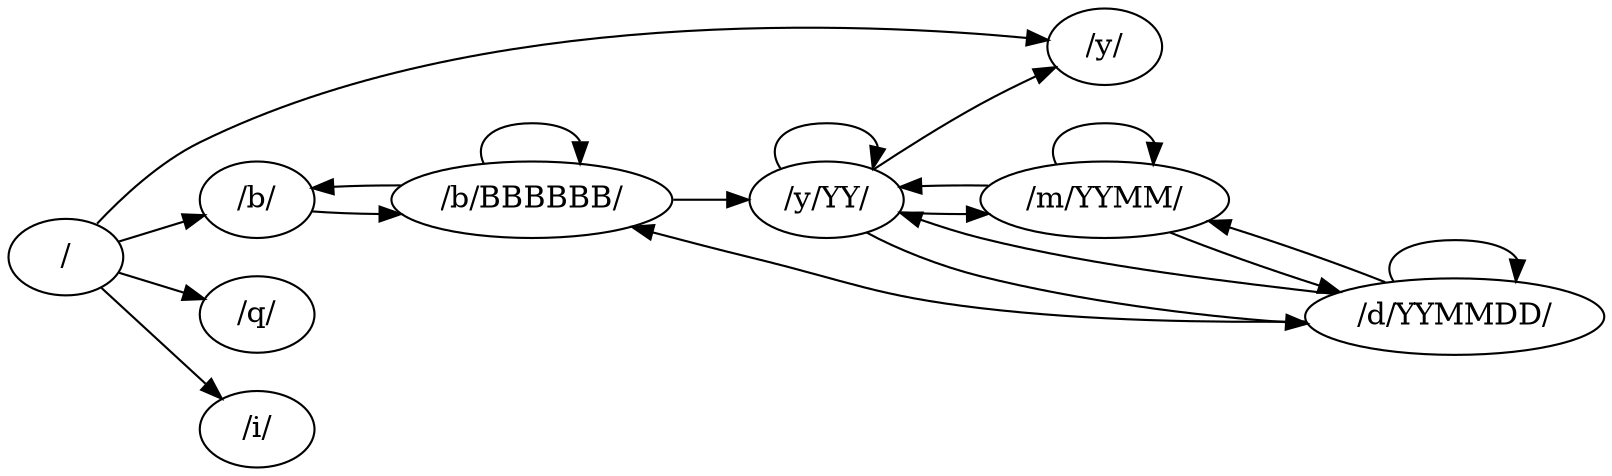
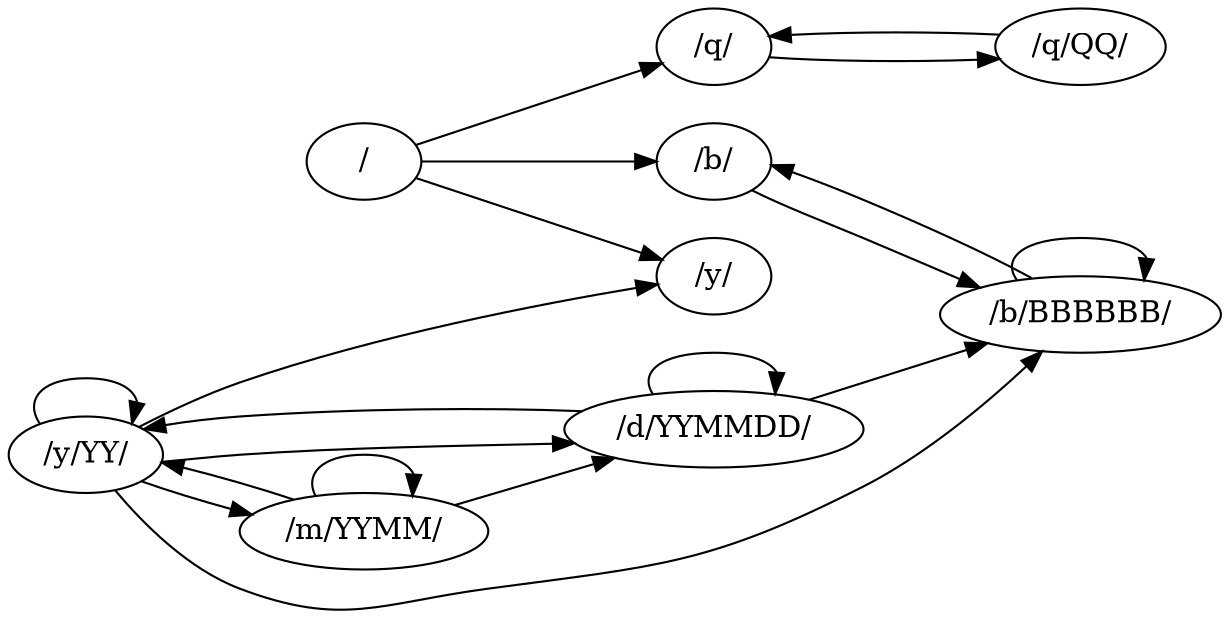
none -> (1080, 47)
(700, 200) -> (578, 577)
(1308, 253) -> none
(257, 429) -> none
